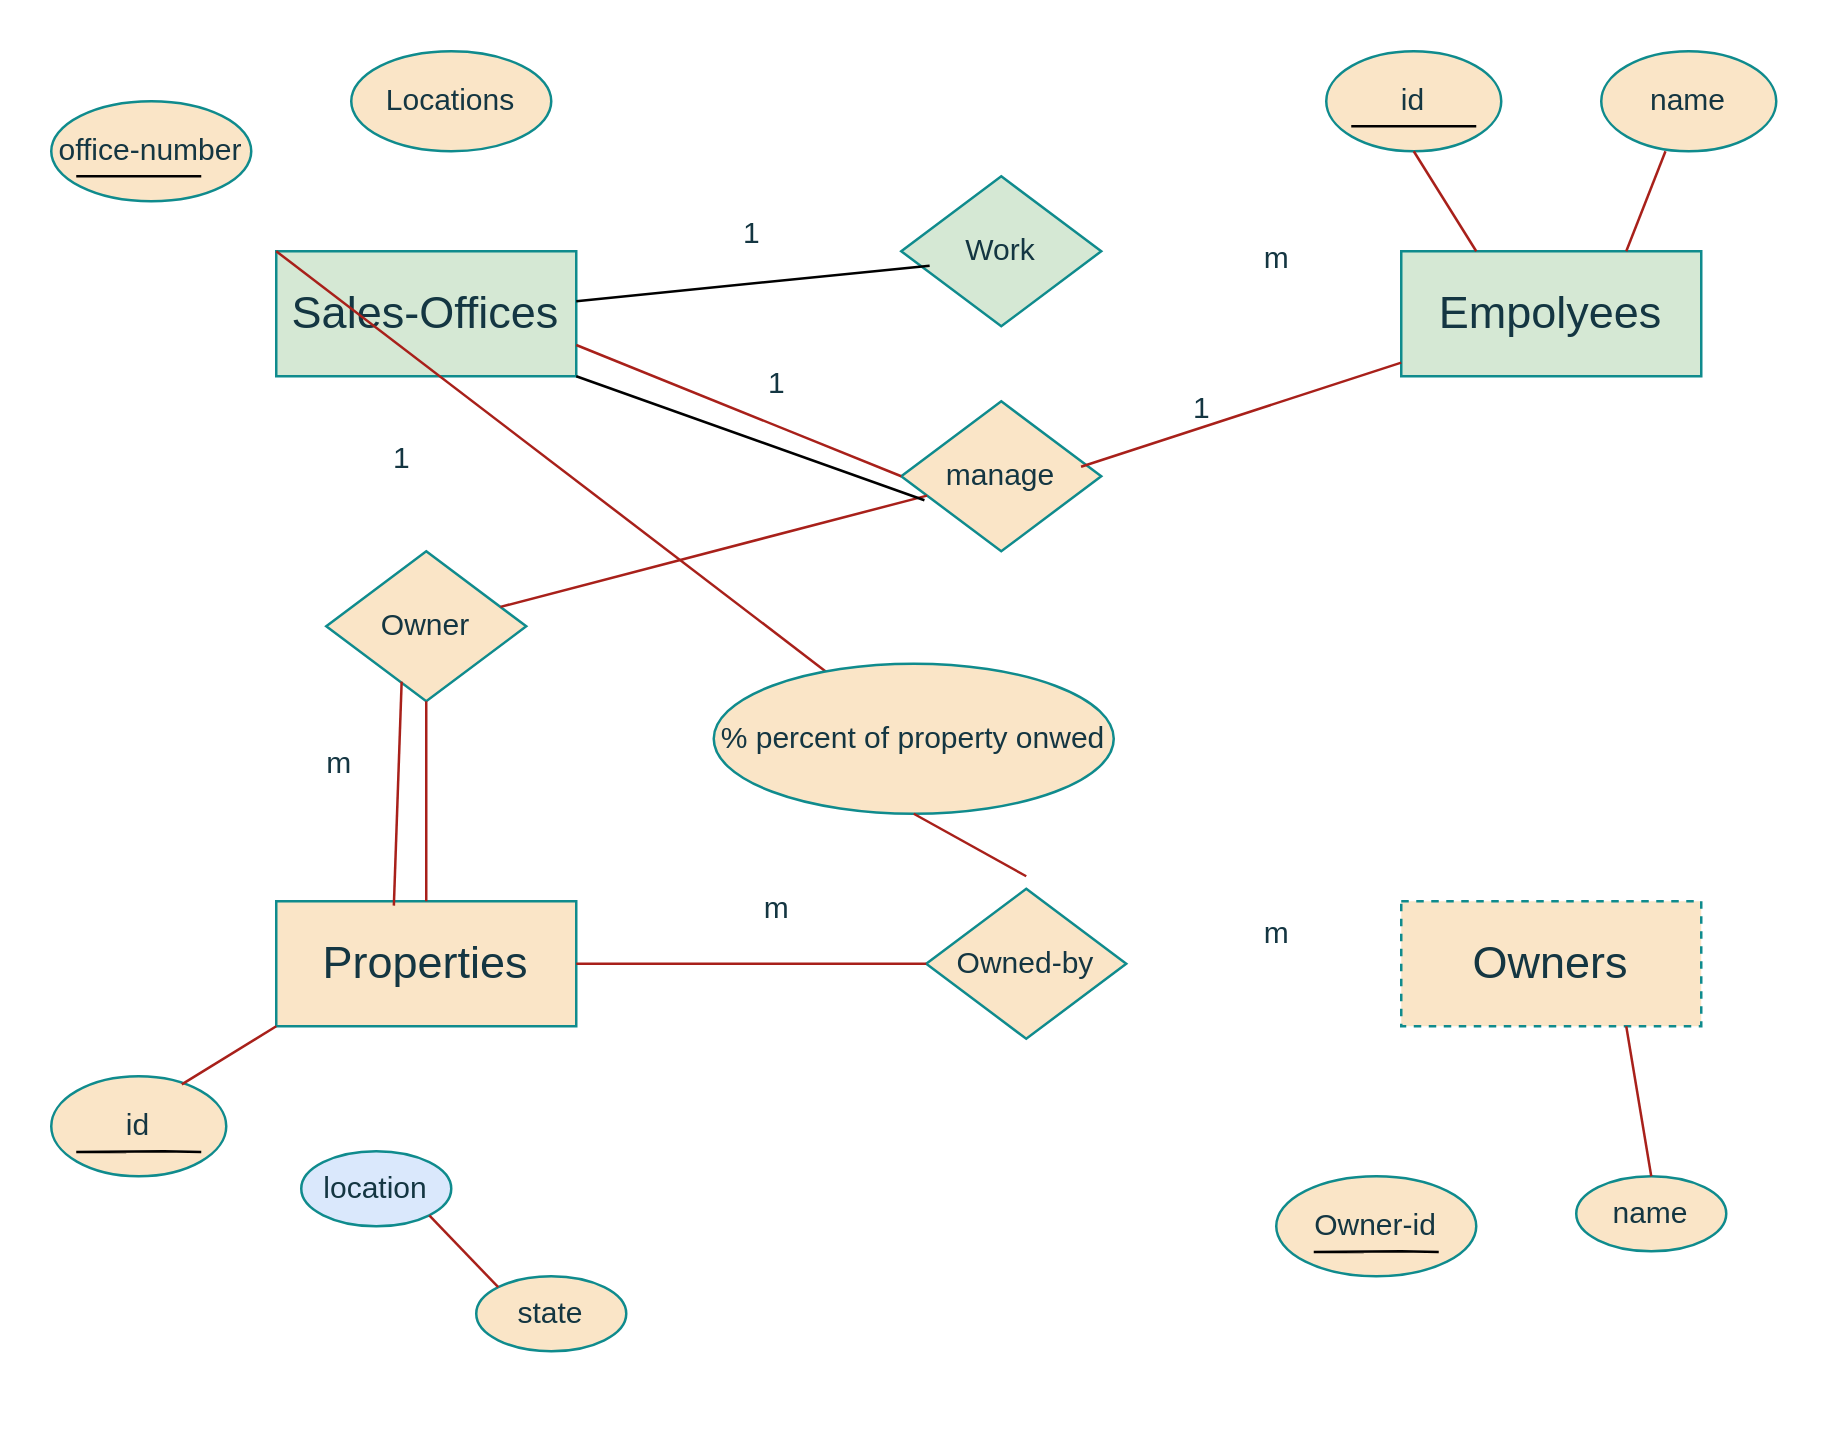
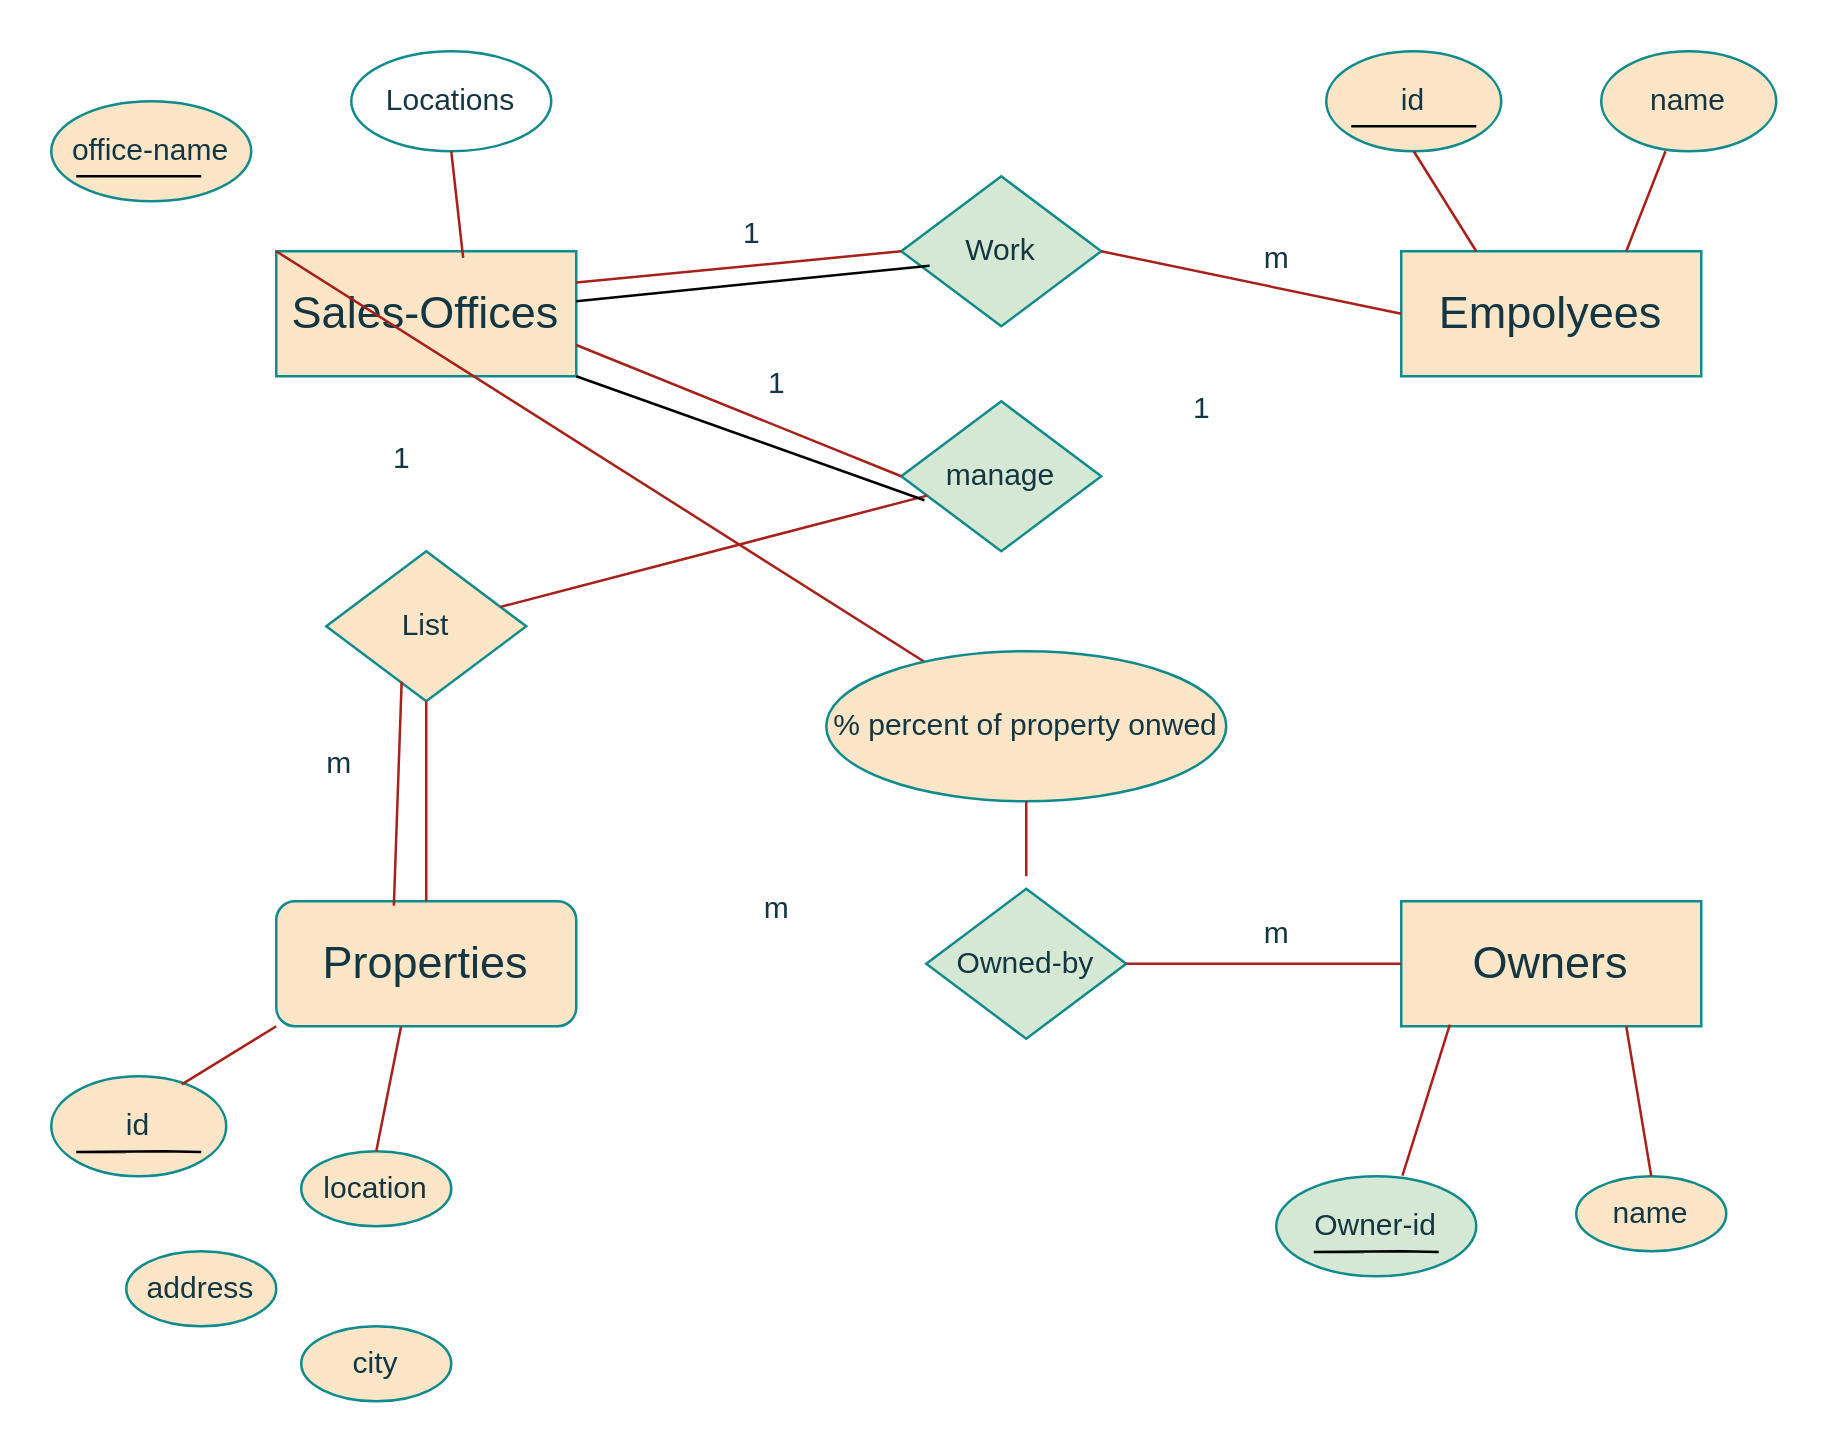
(451, 101) -> (451, 101)
(151, 151) -> (151, 151)
none -> (457, 205)
none -> (739, 267)
none -> (1251, 283)
(426, 314) -> (426, 314)
(1551, 314) -> (1551, 314)
(1241, 415) -> none
(1001, 476) -> (1001, 476)
(426, 626) -> (426, 626)
(914, 739) -> (1026, 726)
(426, 964) -> (426, 964)
(751, 964) -> none
(1026, 964) -> (1026, 964)
none -> (1263, 964)
(1551, 964) -> (1551, 964)
none -> (389, 1089)
none -> (1426, 1100)
(376, 1189) -> (376, 1189)
(1376, 1226) -> (1376, 1226)
(464, 1252) -> none
none -> (201, 1289)
(551, 1314) -> none
none -> (376, 1364)
